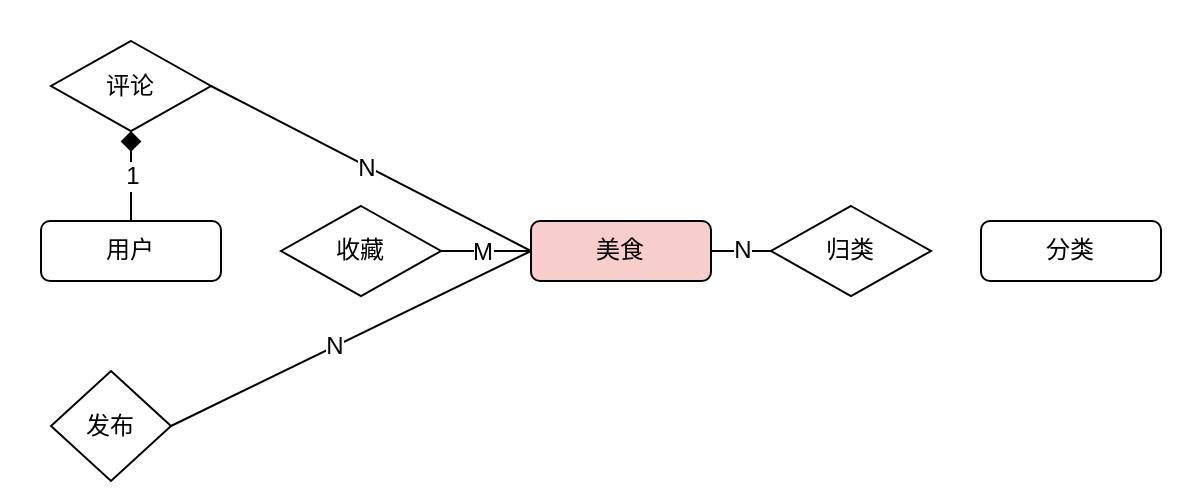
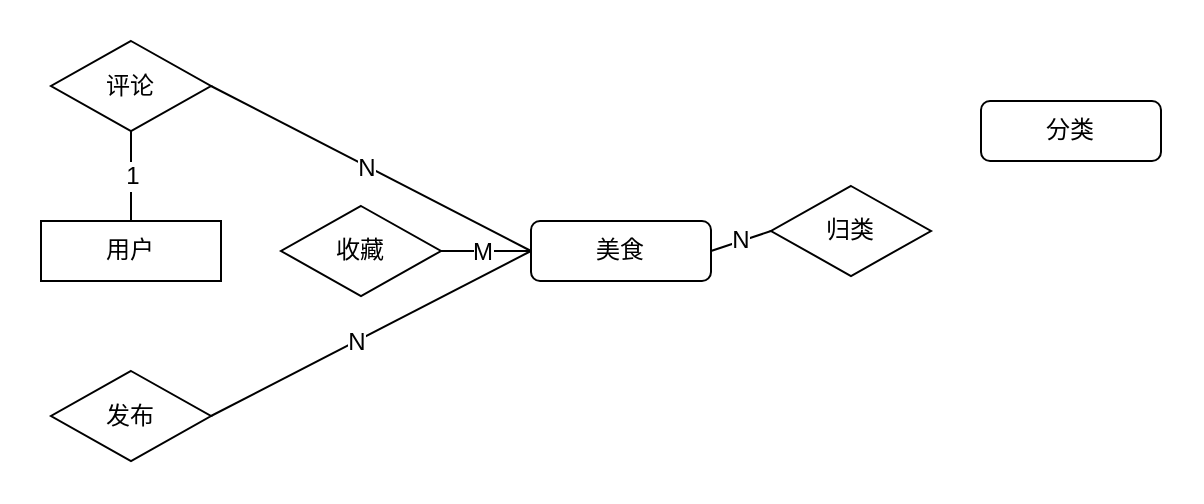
(131, 151) -> (131, 141)
(131, 251) -> (131, 251)
(621, 251) -> (621, 251)
(851, 251) -> (851, 231)
(1071, 251) -> (1071, 131)
(111, 426) -> (131, 416)
